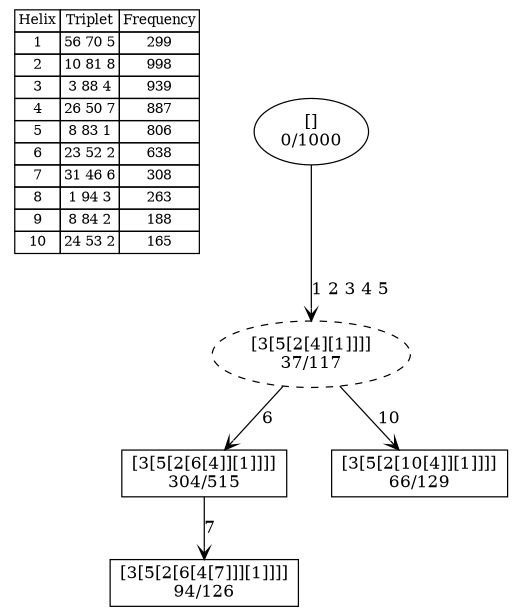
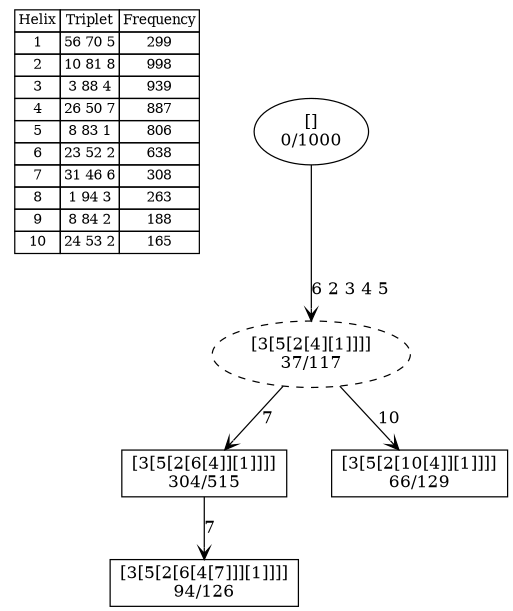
(353, 290) -> (353, 290)
(271, 419) -> (271, 419)
